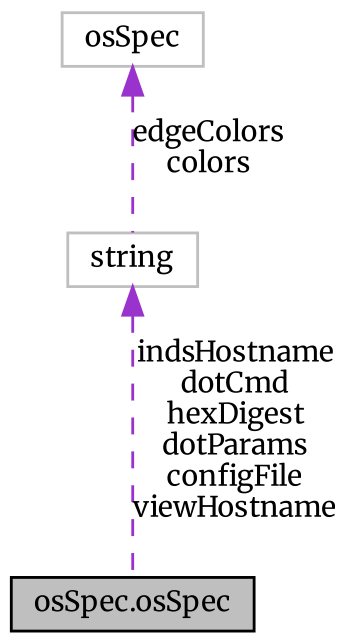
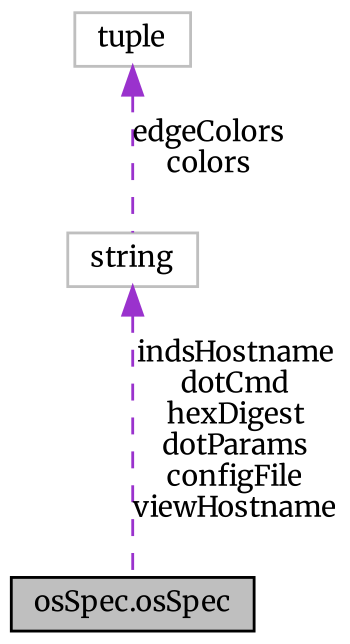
(133, 40) -> (133, 40)
